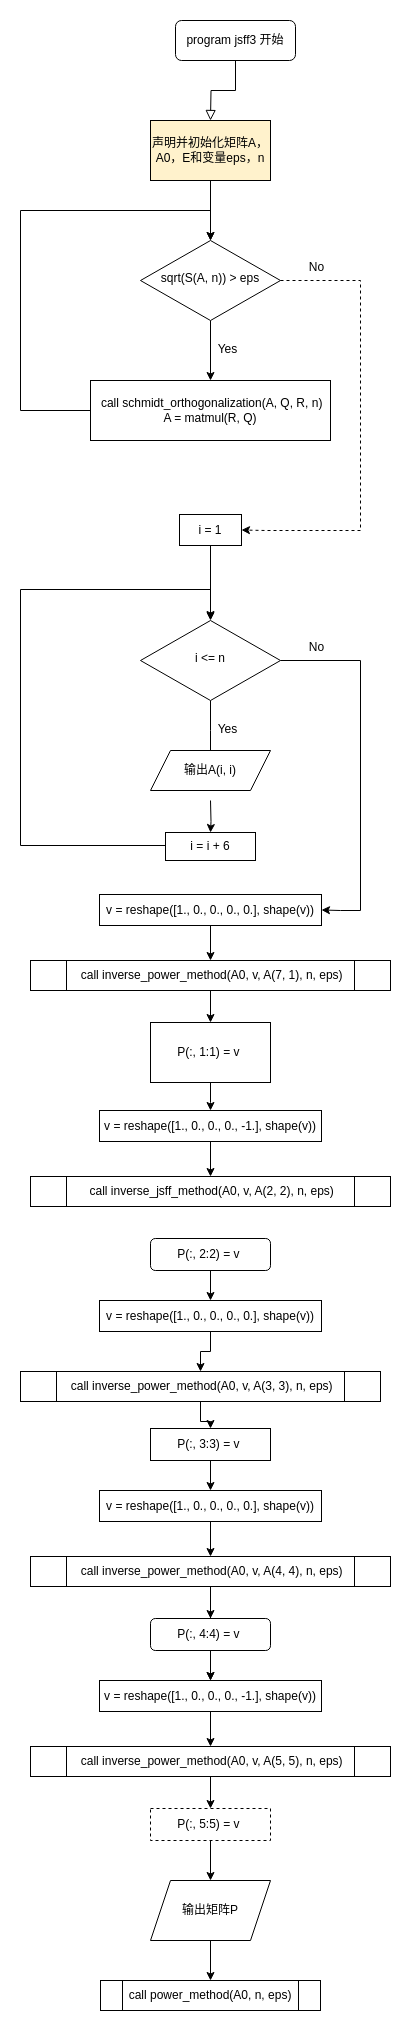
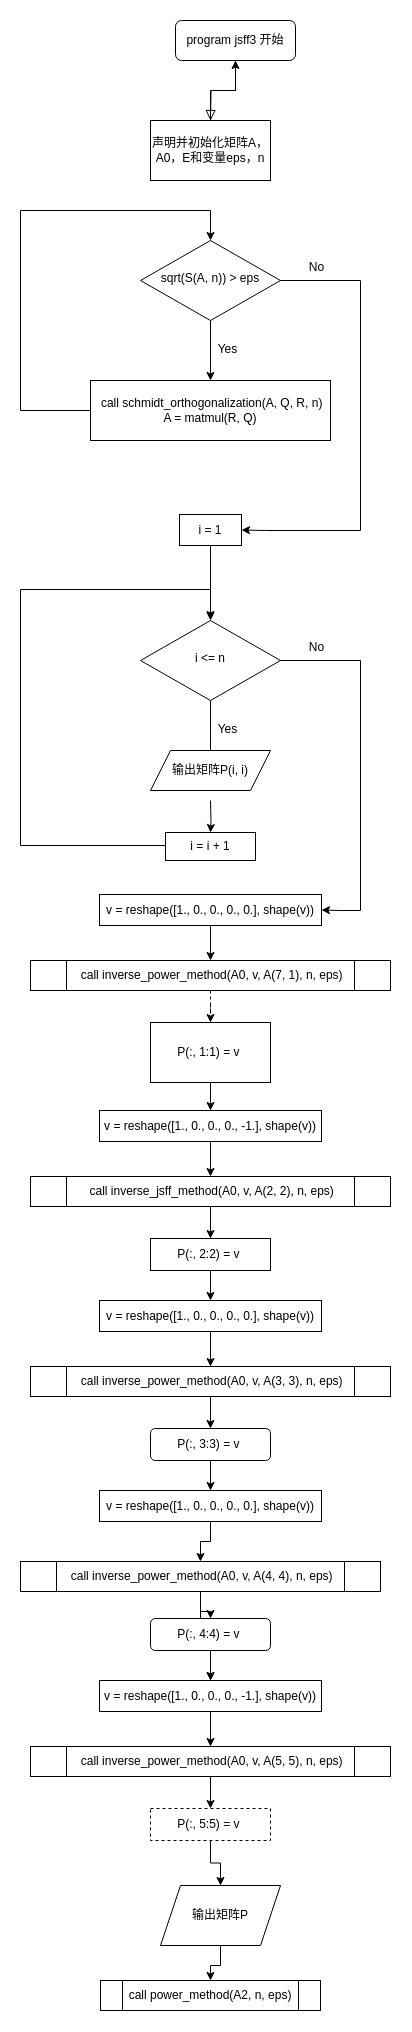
(211, 151) -> (211, 151)
(211, 194) -> (211, 116)
(361, 421) -> (361, 421)
(211, 771) -> (211, 771)
(211, 847) -> (211, 847)
(211, 1010) -> (211, 1010)
none -> (211, 1227)
(211, 1255) -> (211, 1255)
(201, 1387) -> (211, 1382)
(211, 1445) -> (211, 1445)
(211, 1572) -> (201, 1577)
(211, 1911) -> (221, 1916)
(211, 1996) -> (211, 1996)
